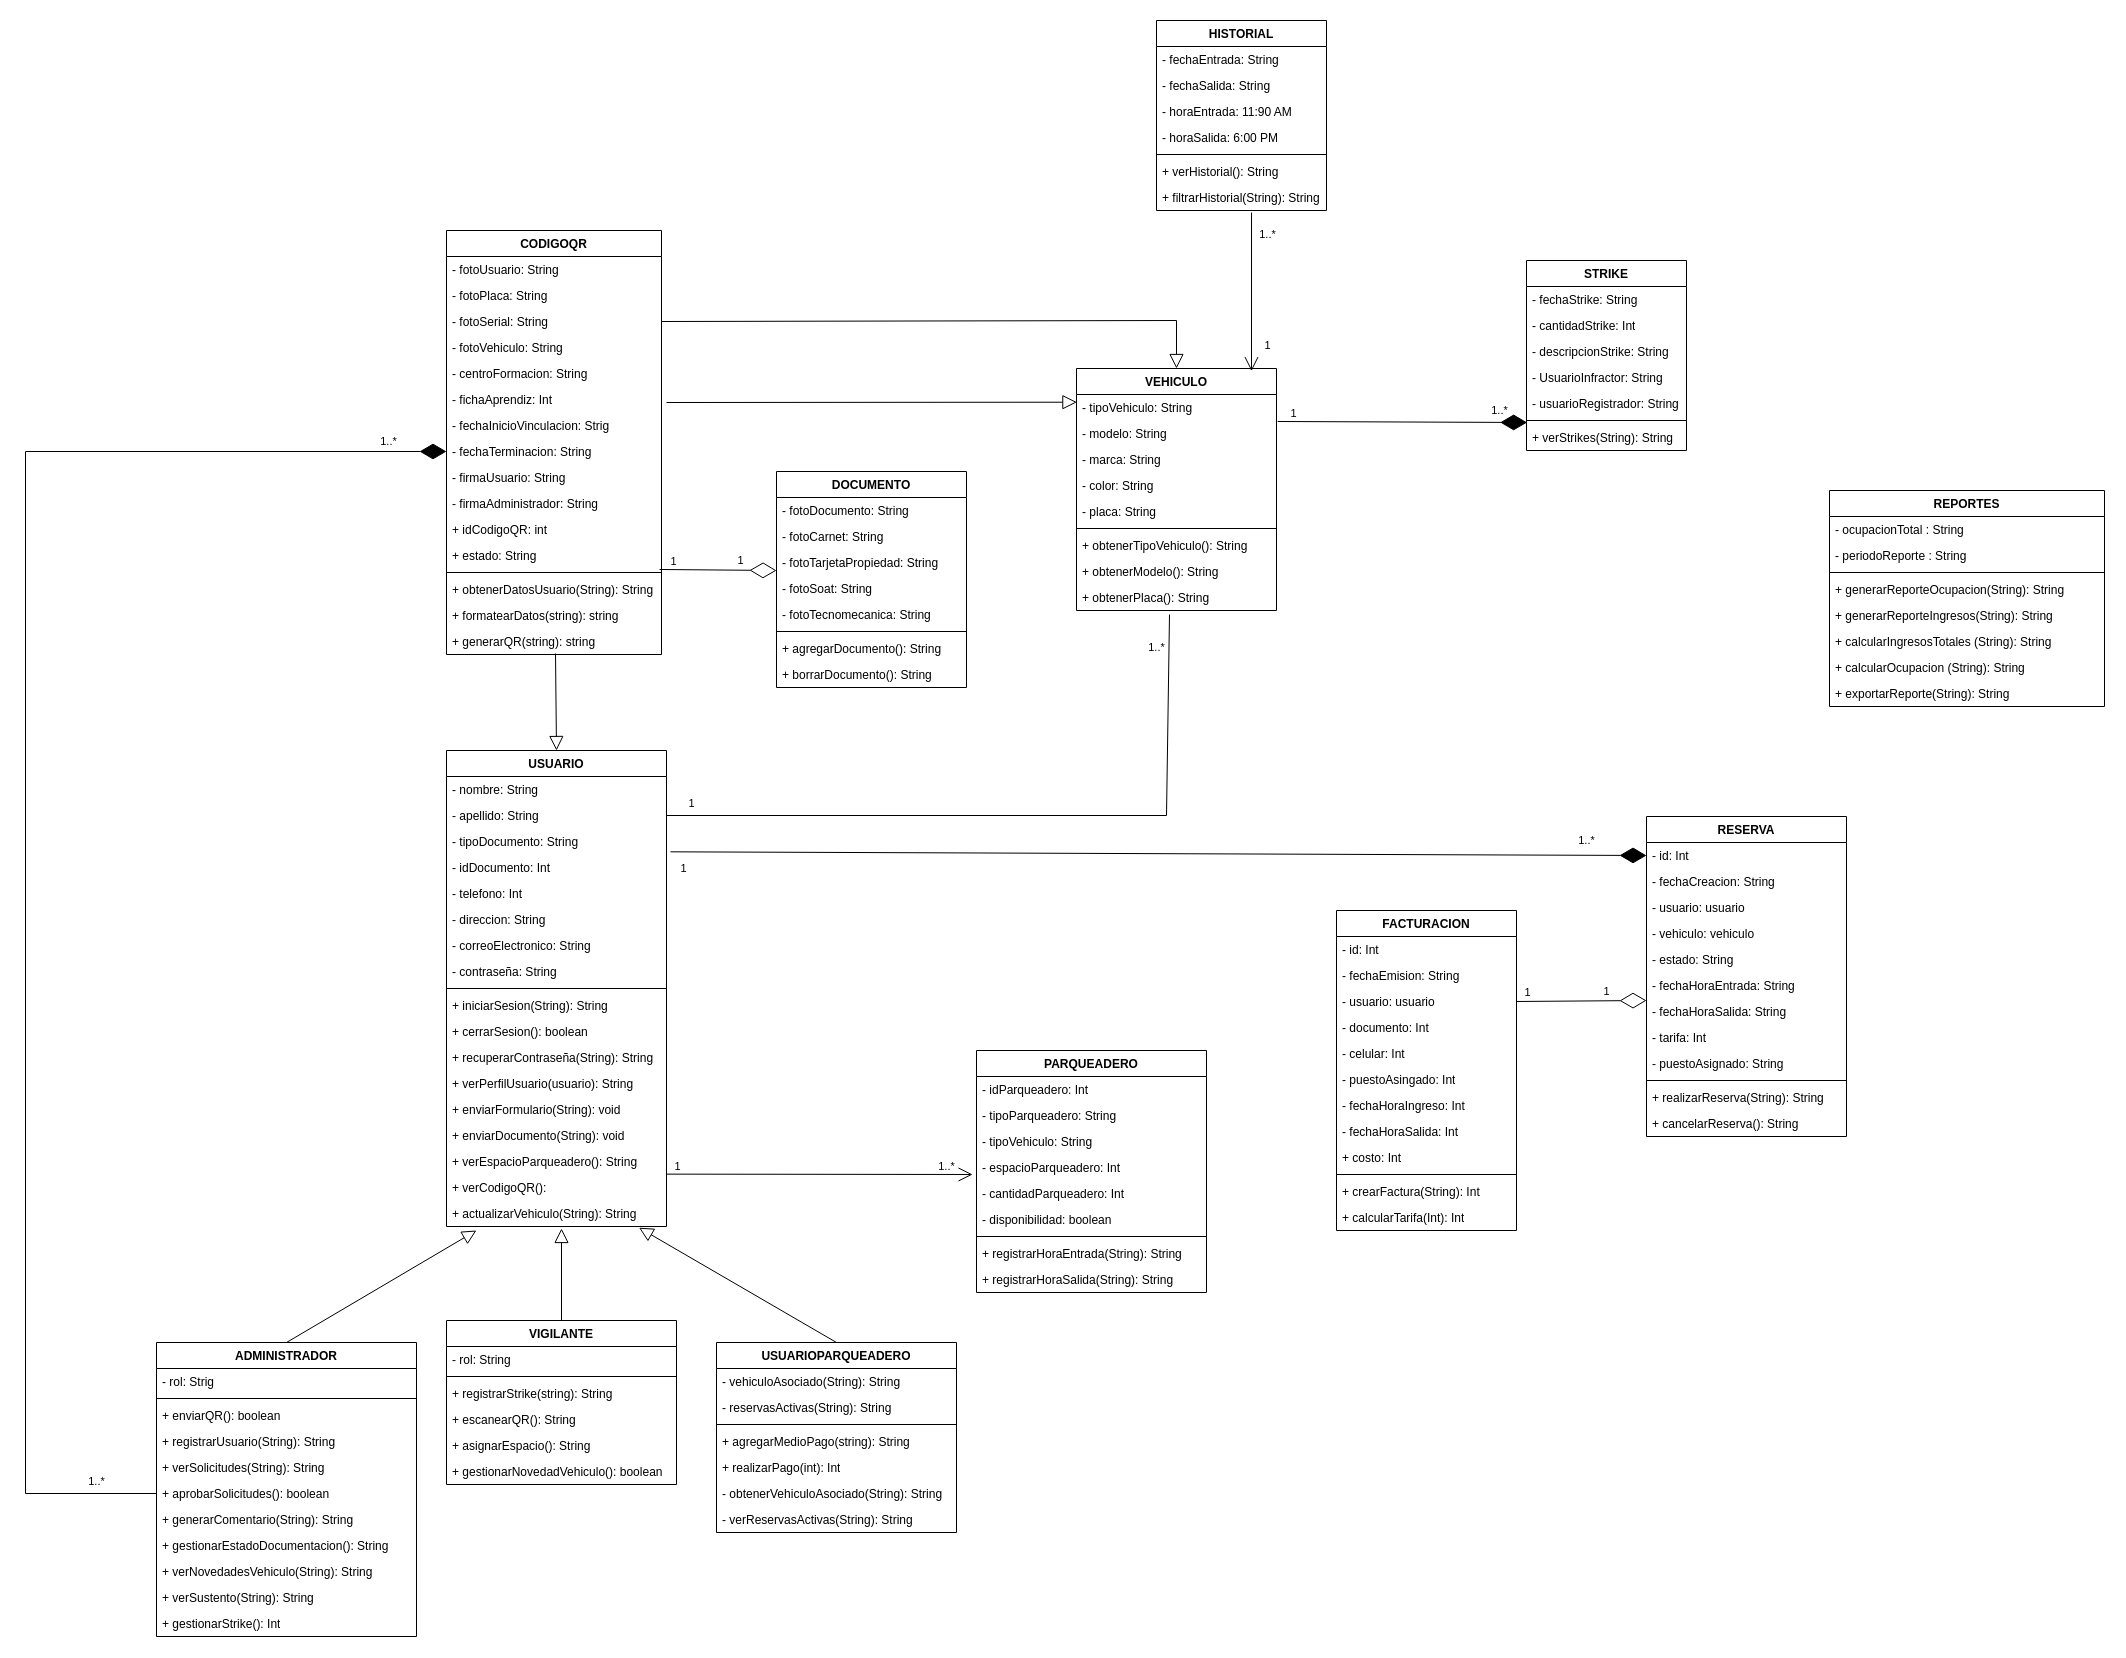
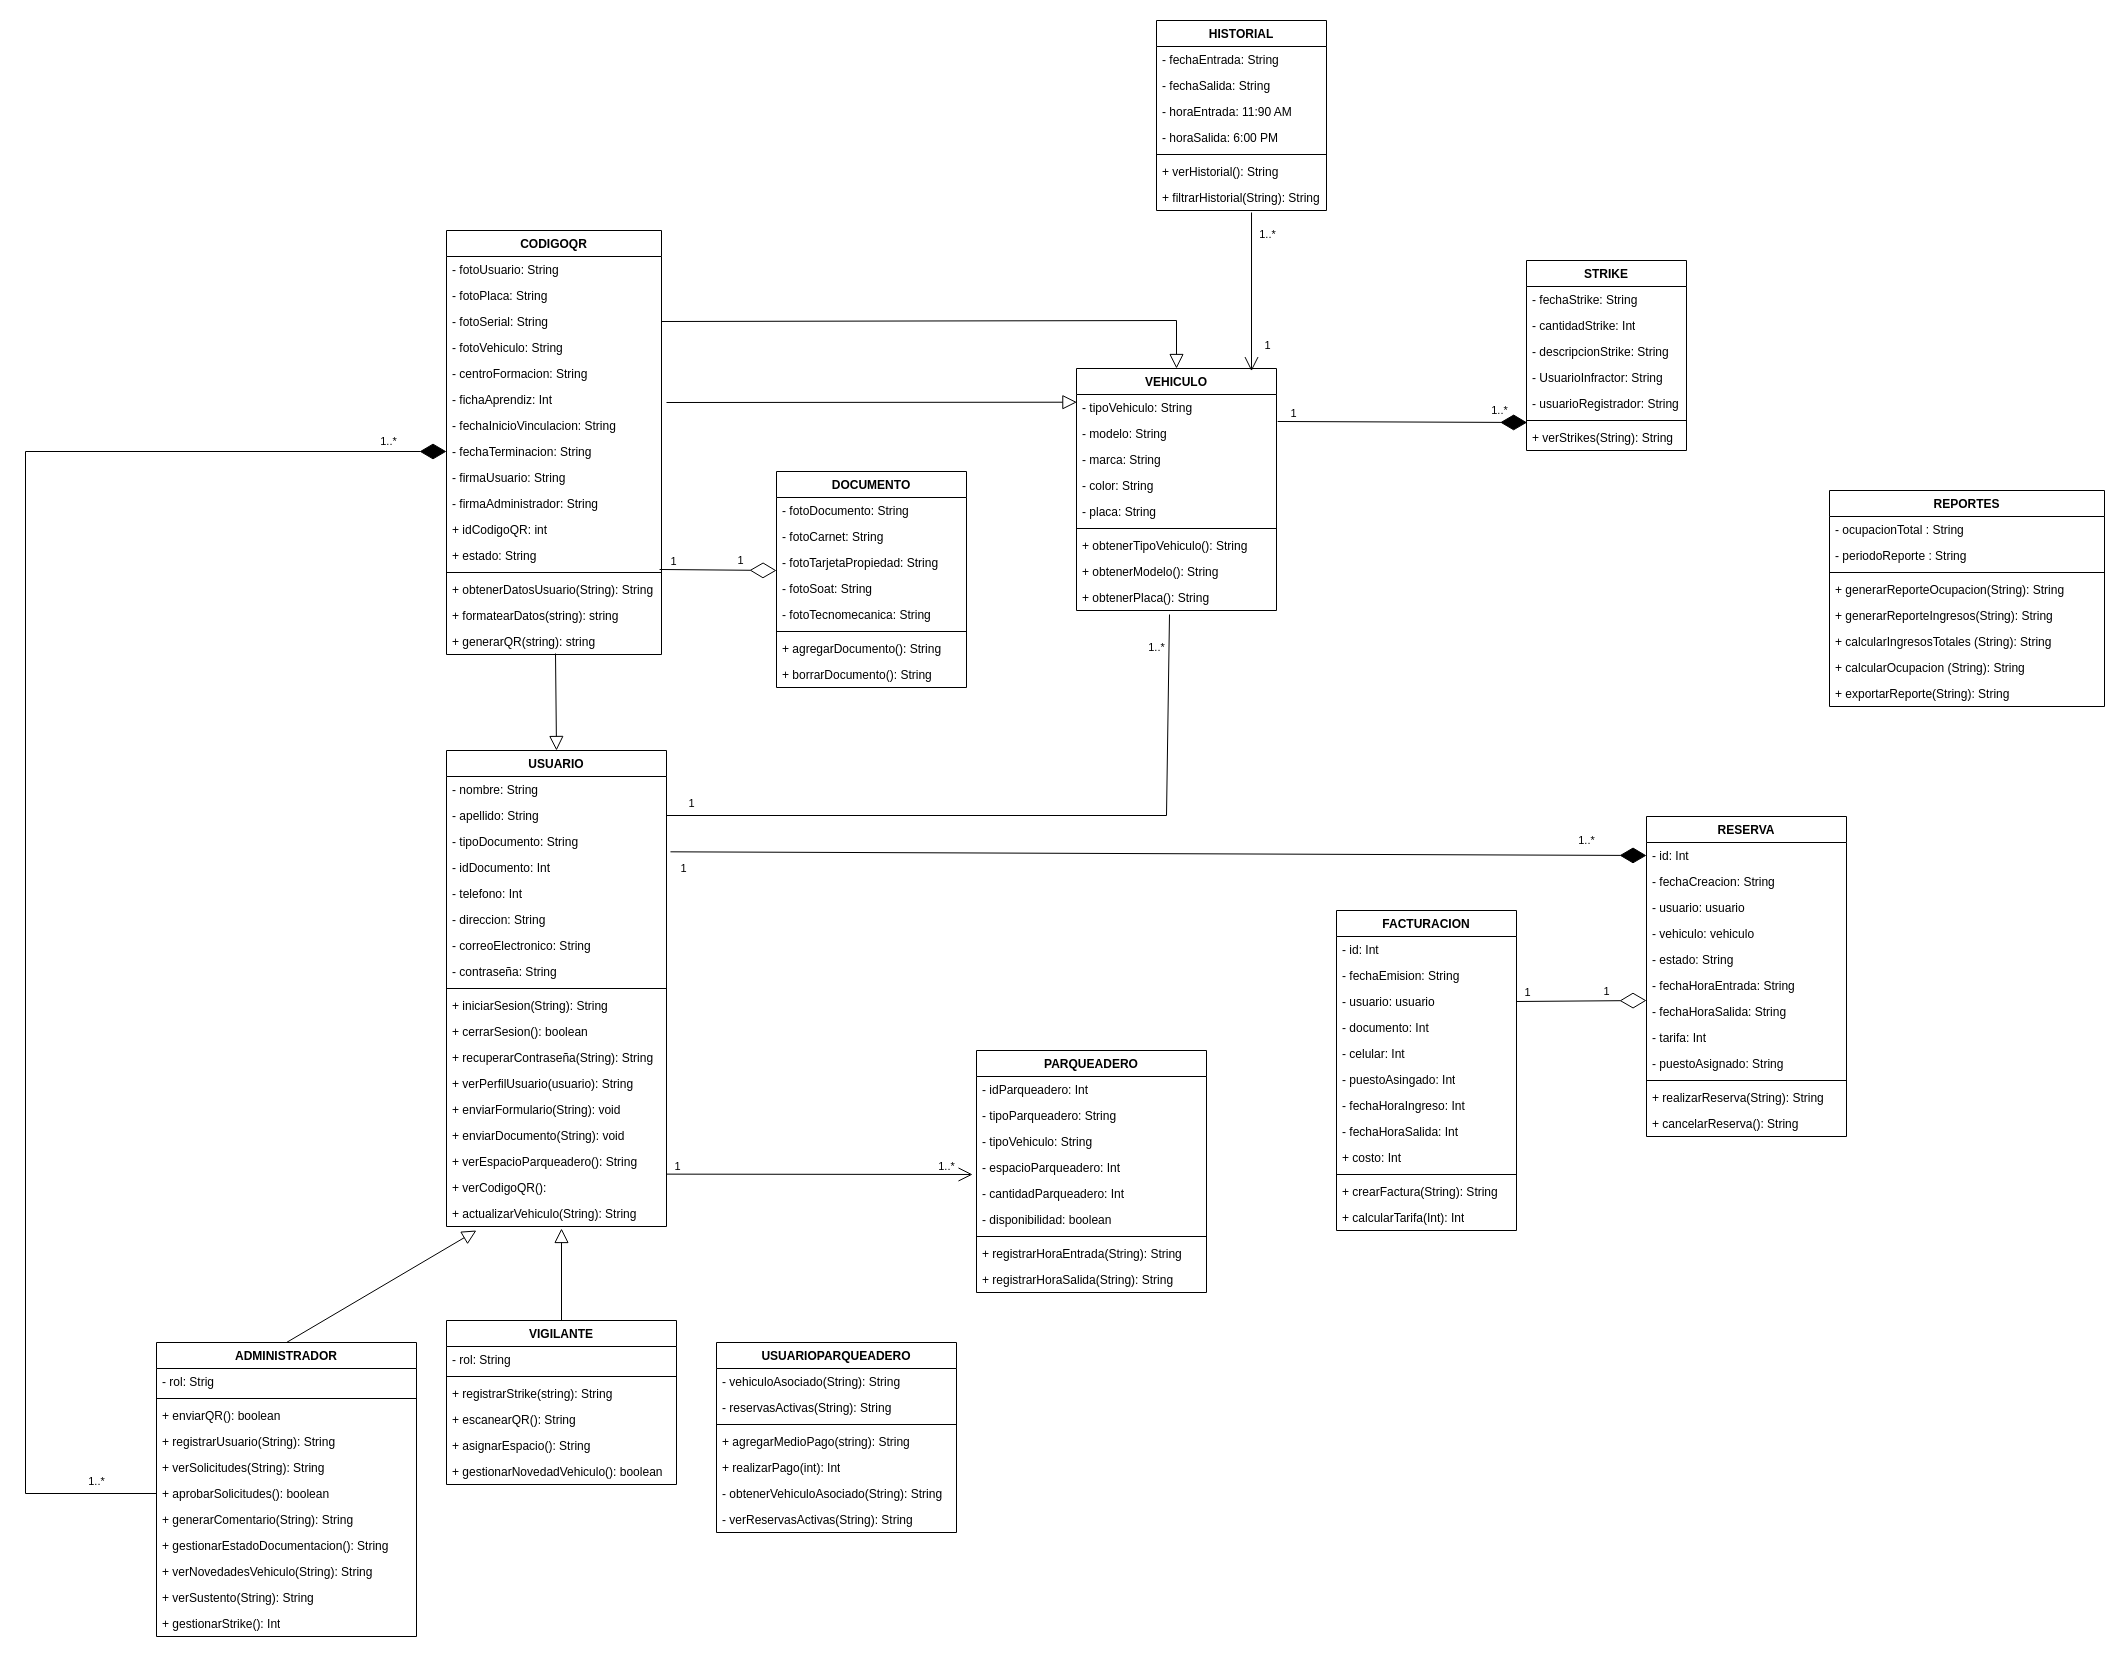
(543, 427) -> (546, 427)
(1427, 1193) -> (1428, 1200)
(744, 1289) -> none
